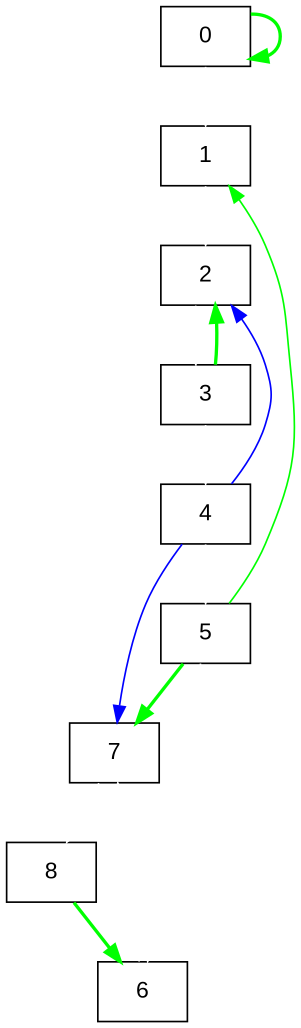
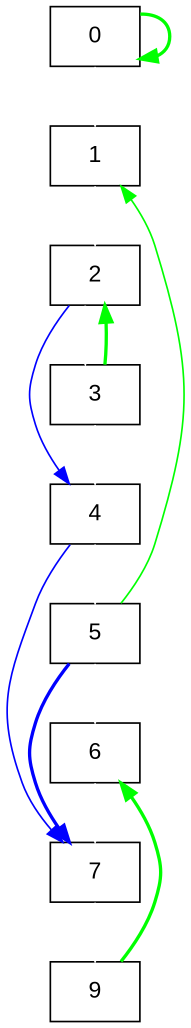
(271, 403) -> (30, 386)
(165, 687) -> (30, 745)
(51, 872) -> (95, 992)
